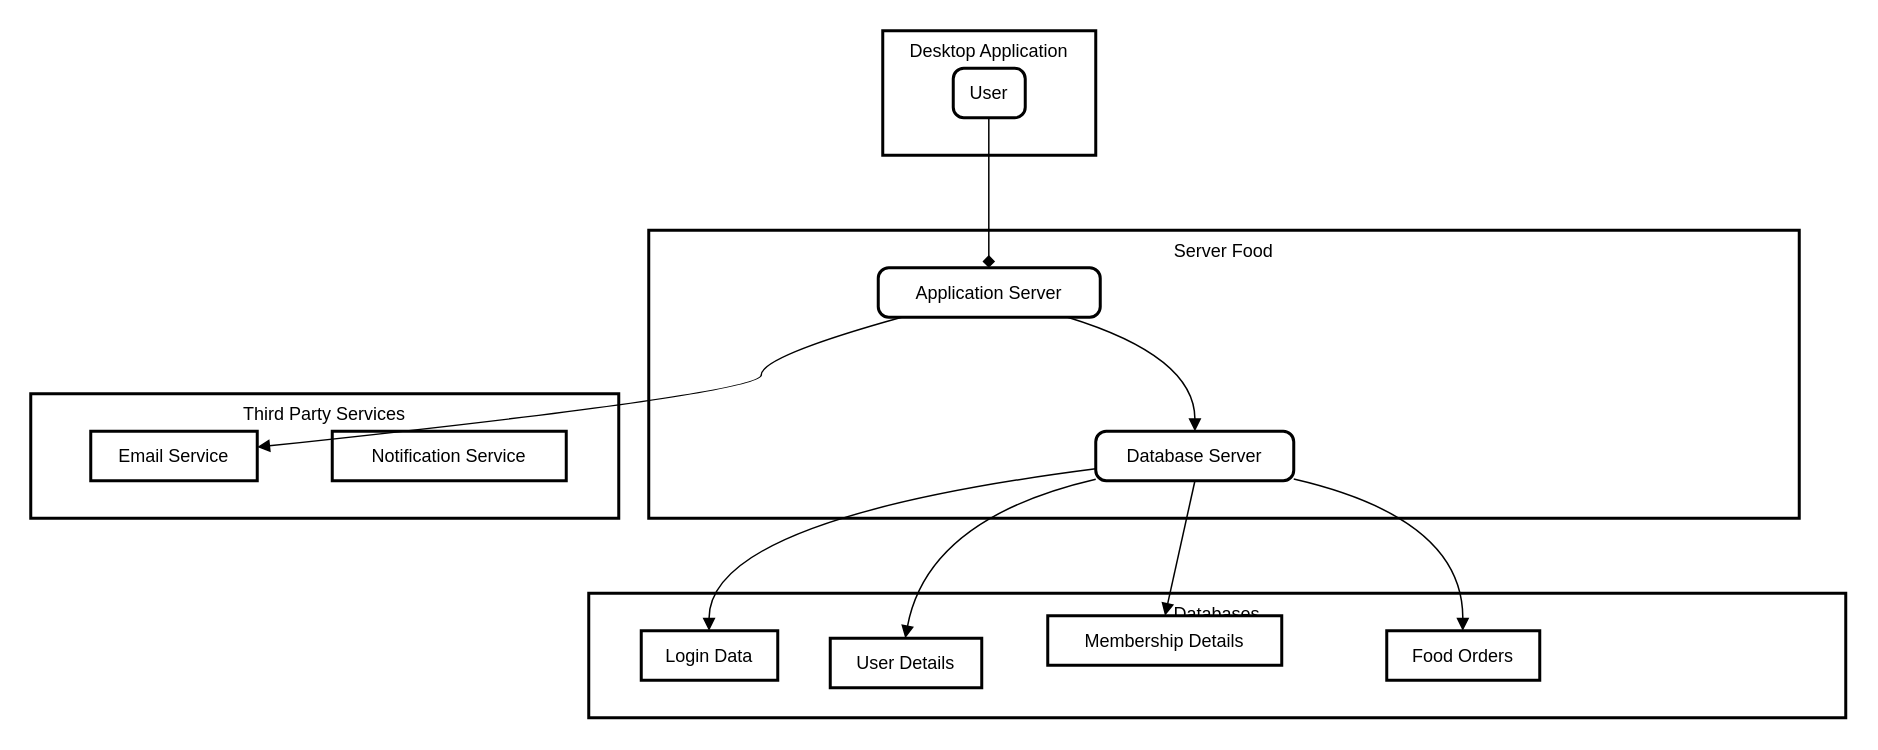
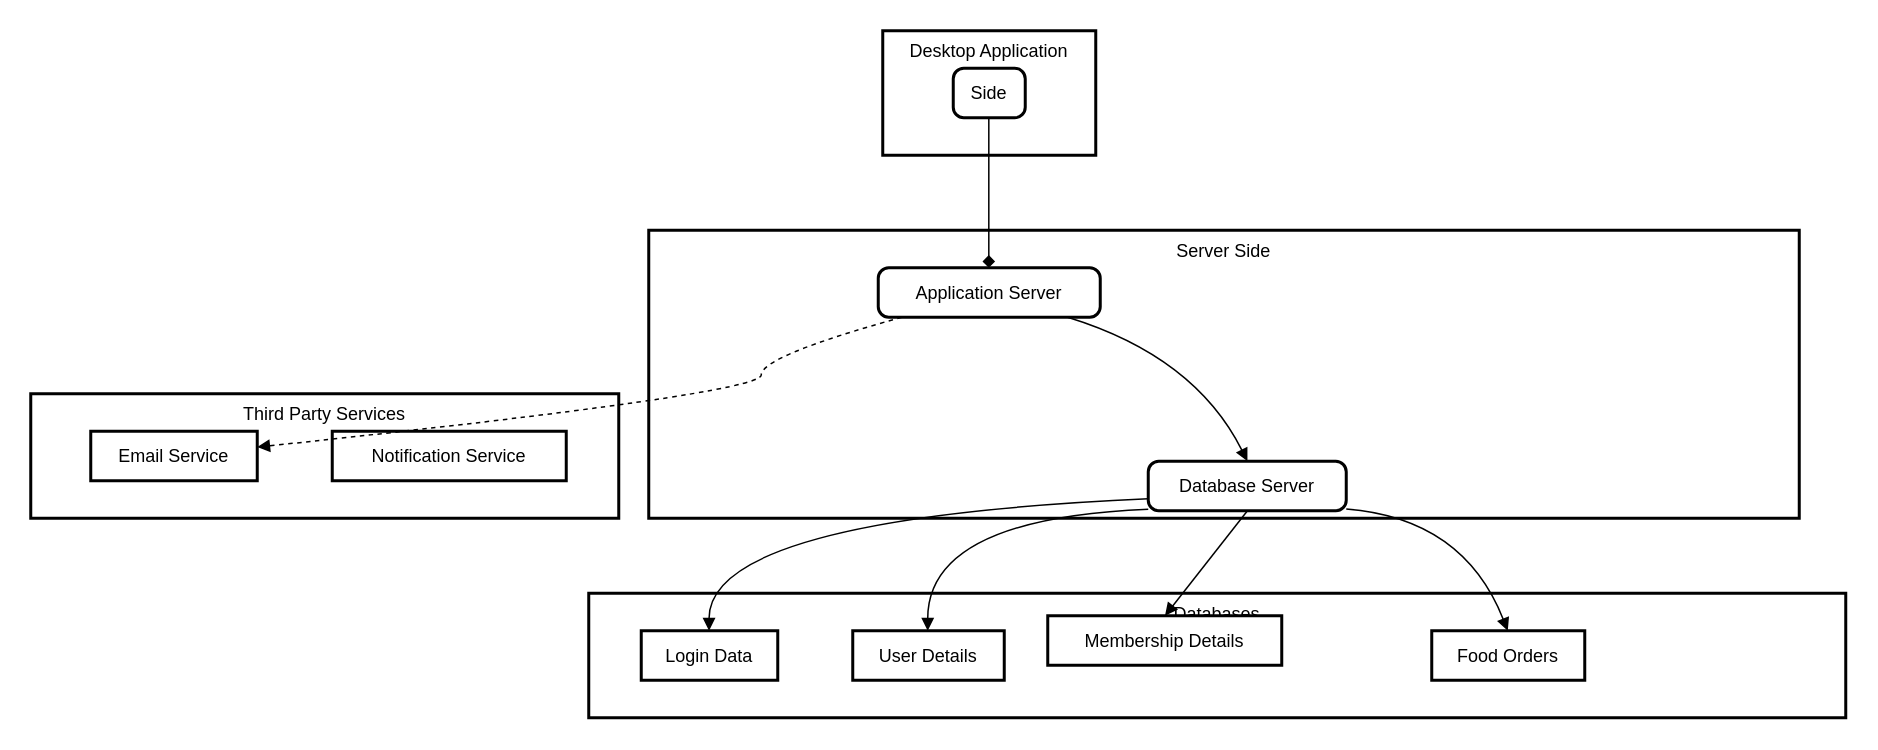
(989, 94) -> (989, 94)
(1224, 252) -> (1224, 252)
(662, 398) -> (662, 398)
(1195, 456) -> (1247, 486)
(1463, 656) -> (1508, 656)
(906, 663) -> (929, 656)
